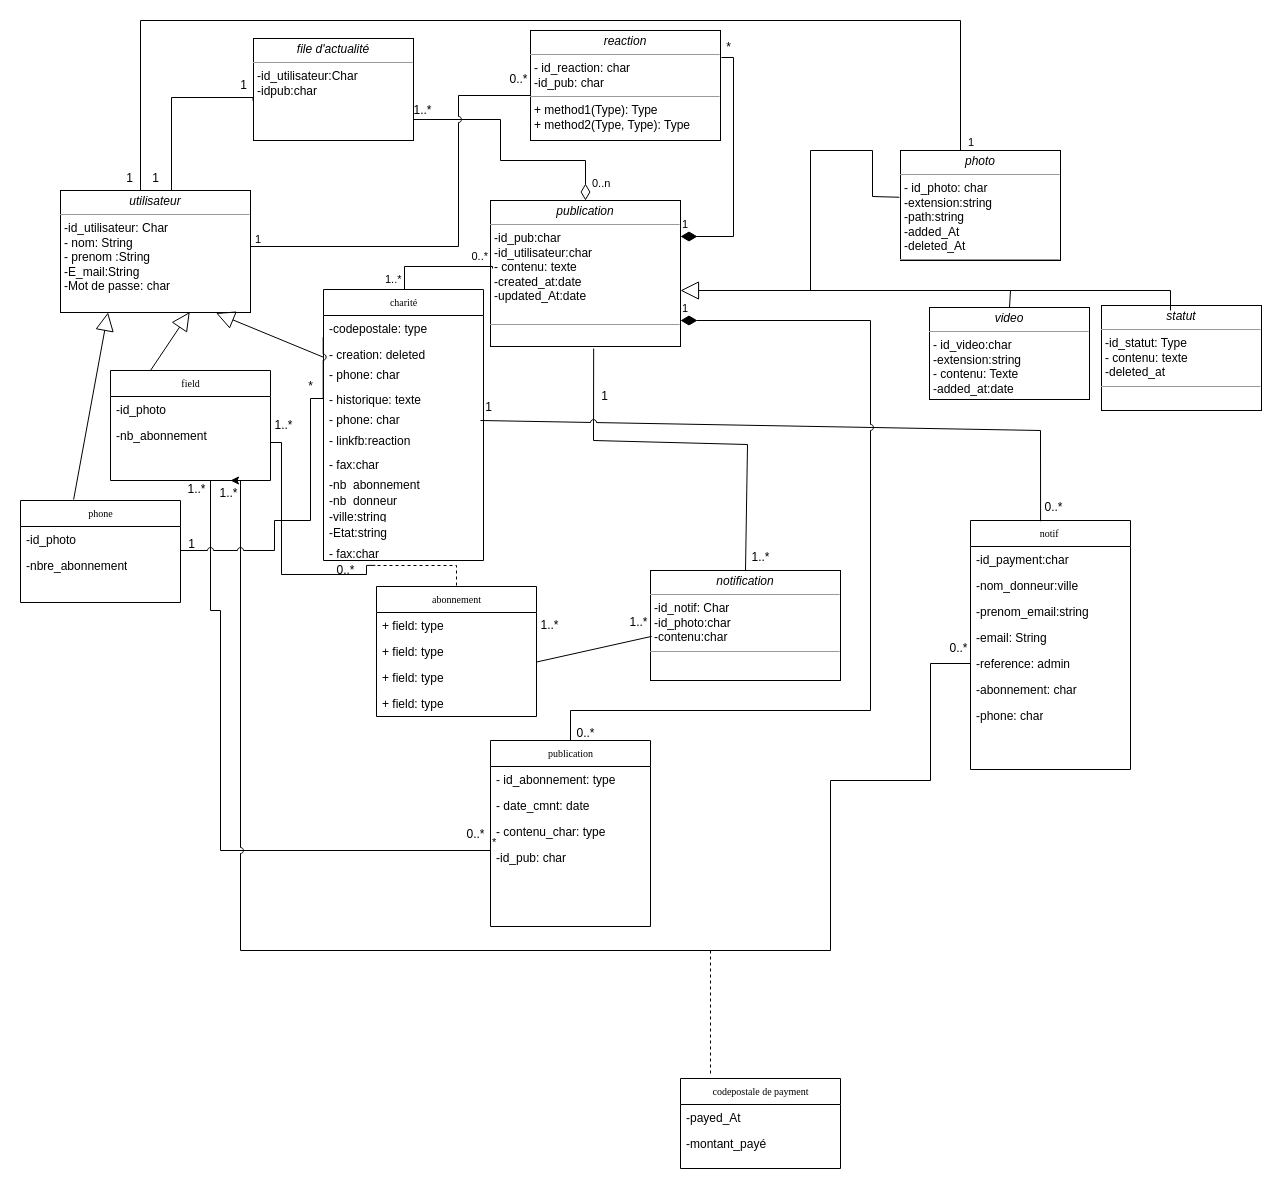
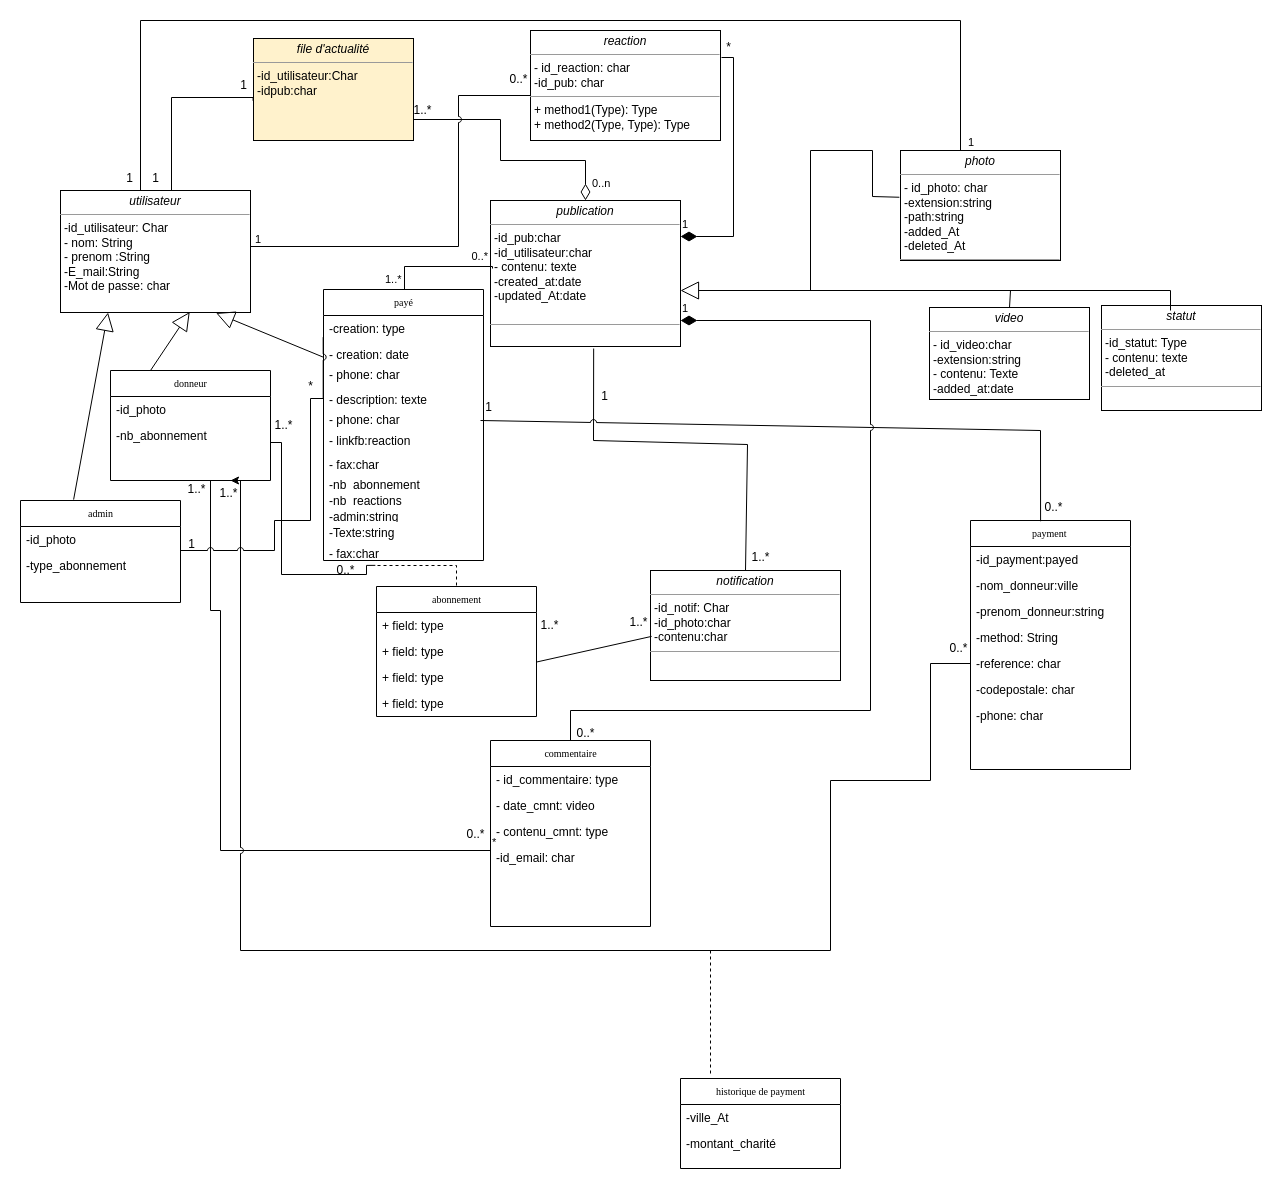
(334, 90) -> (334, 90)
(404, 303) -> (404, 303)
(385, 330) -> (375, 330)
(386, 356) -> (377, 356)
(191, 384) -> (191, 384)
(386, 401) -> (389, 401)
(366, 502) -> (372, 502)
(101, 514) -> (101, 514)
(365, 518) -> (369, 518)
(367, 534) -> (370, 534)
(1051, 534) -> (1051, 534)
(1027, 561) -> (1031, 561)
(80, 567) -> (80, 567)
(1037, 613) -> (1047, 613)
(1016, 639) -> (1022, 639)
(1029, 665) -> (1027, 665)
(1031, 691) -> (1032, 691)
(571, 754) -> (571, 754)
(561, 781) -> (563, 781)
(549, 807) -> (551, 807)
(559, 833) -> (559, 833)
(536, 859) -> (539, 859)
(761, 1092) -> (761, 1092)
(717, 1119) -> (712, 1119)
(730, 1145) -> (739, 1145)
